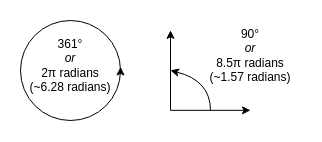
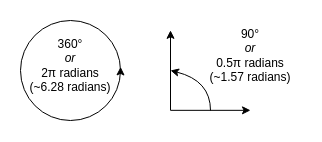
(251, 56) -> (251, 56)
(71, 66) -> (71, 66)
